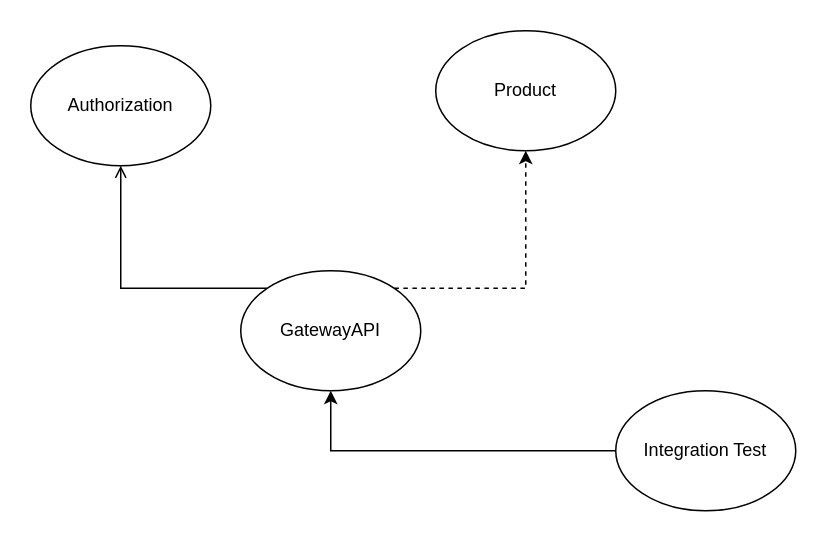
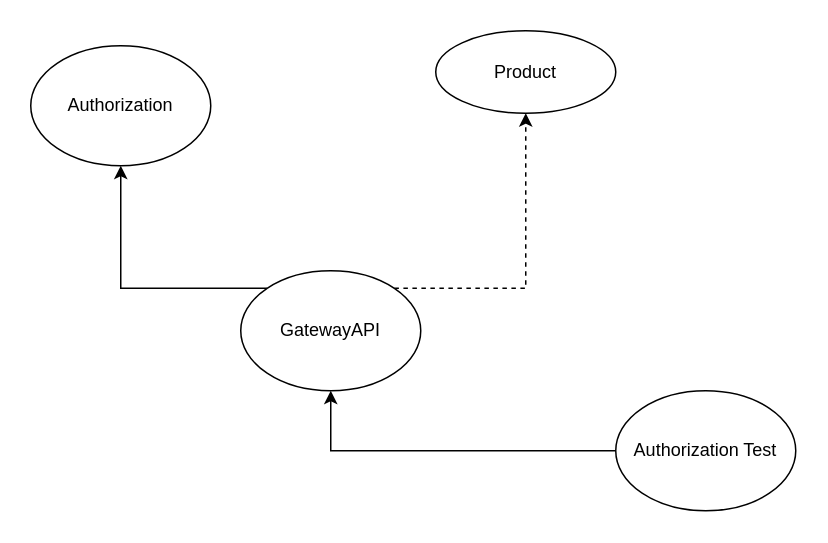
(526, 91) -> (526, 72)
(121, 174) -> (121, 177)
(706, 451) -> (706, 451)
